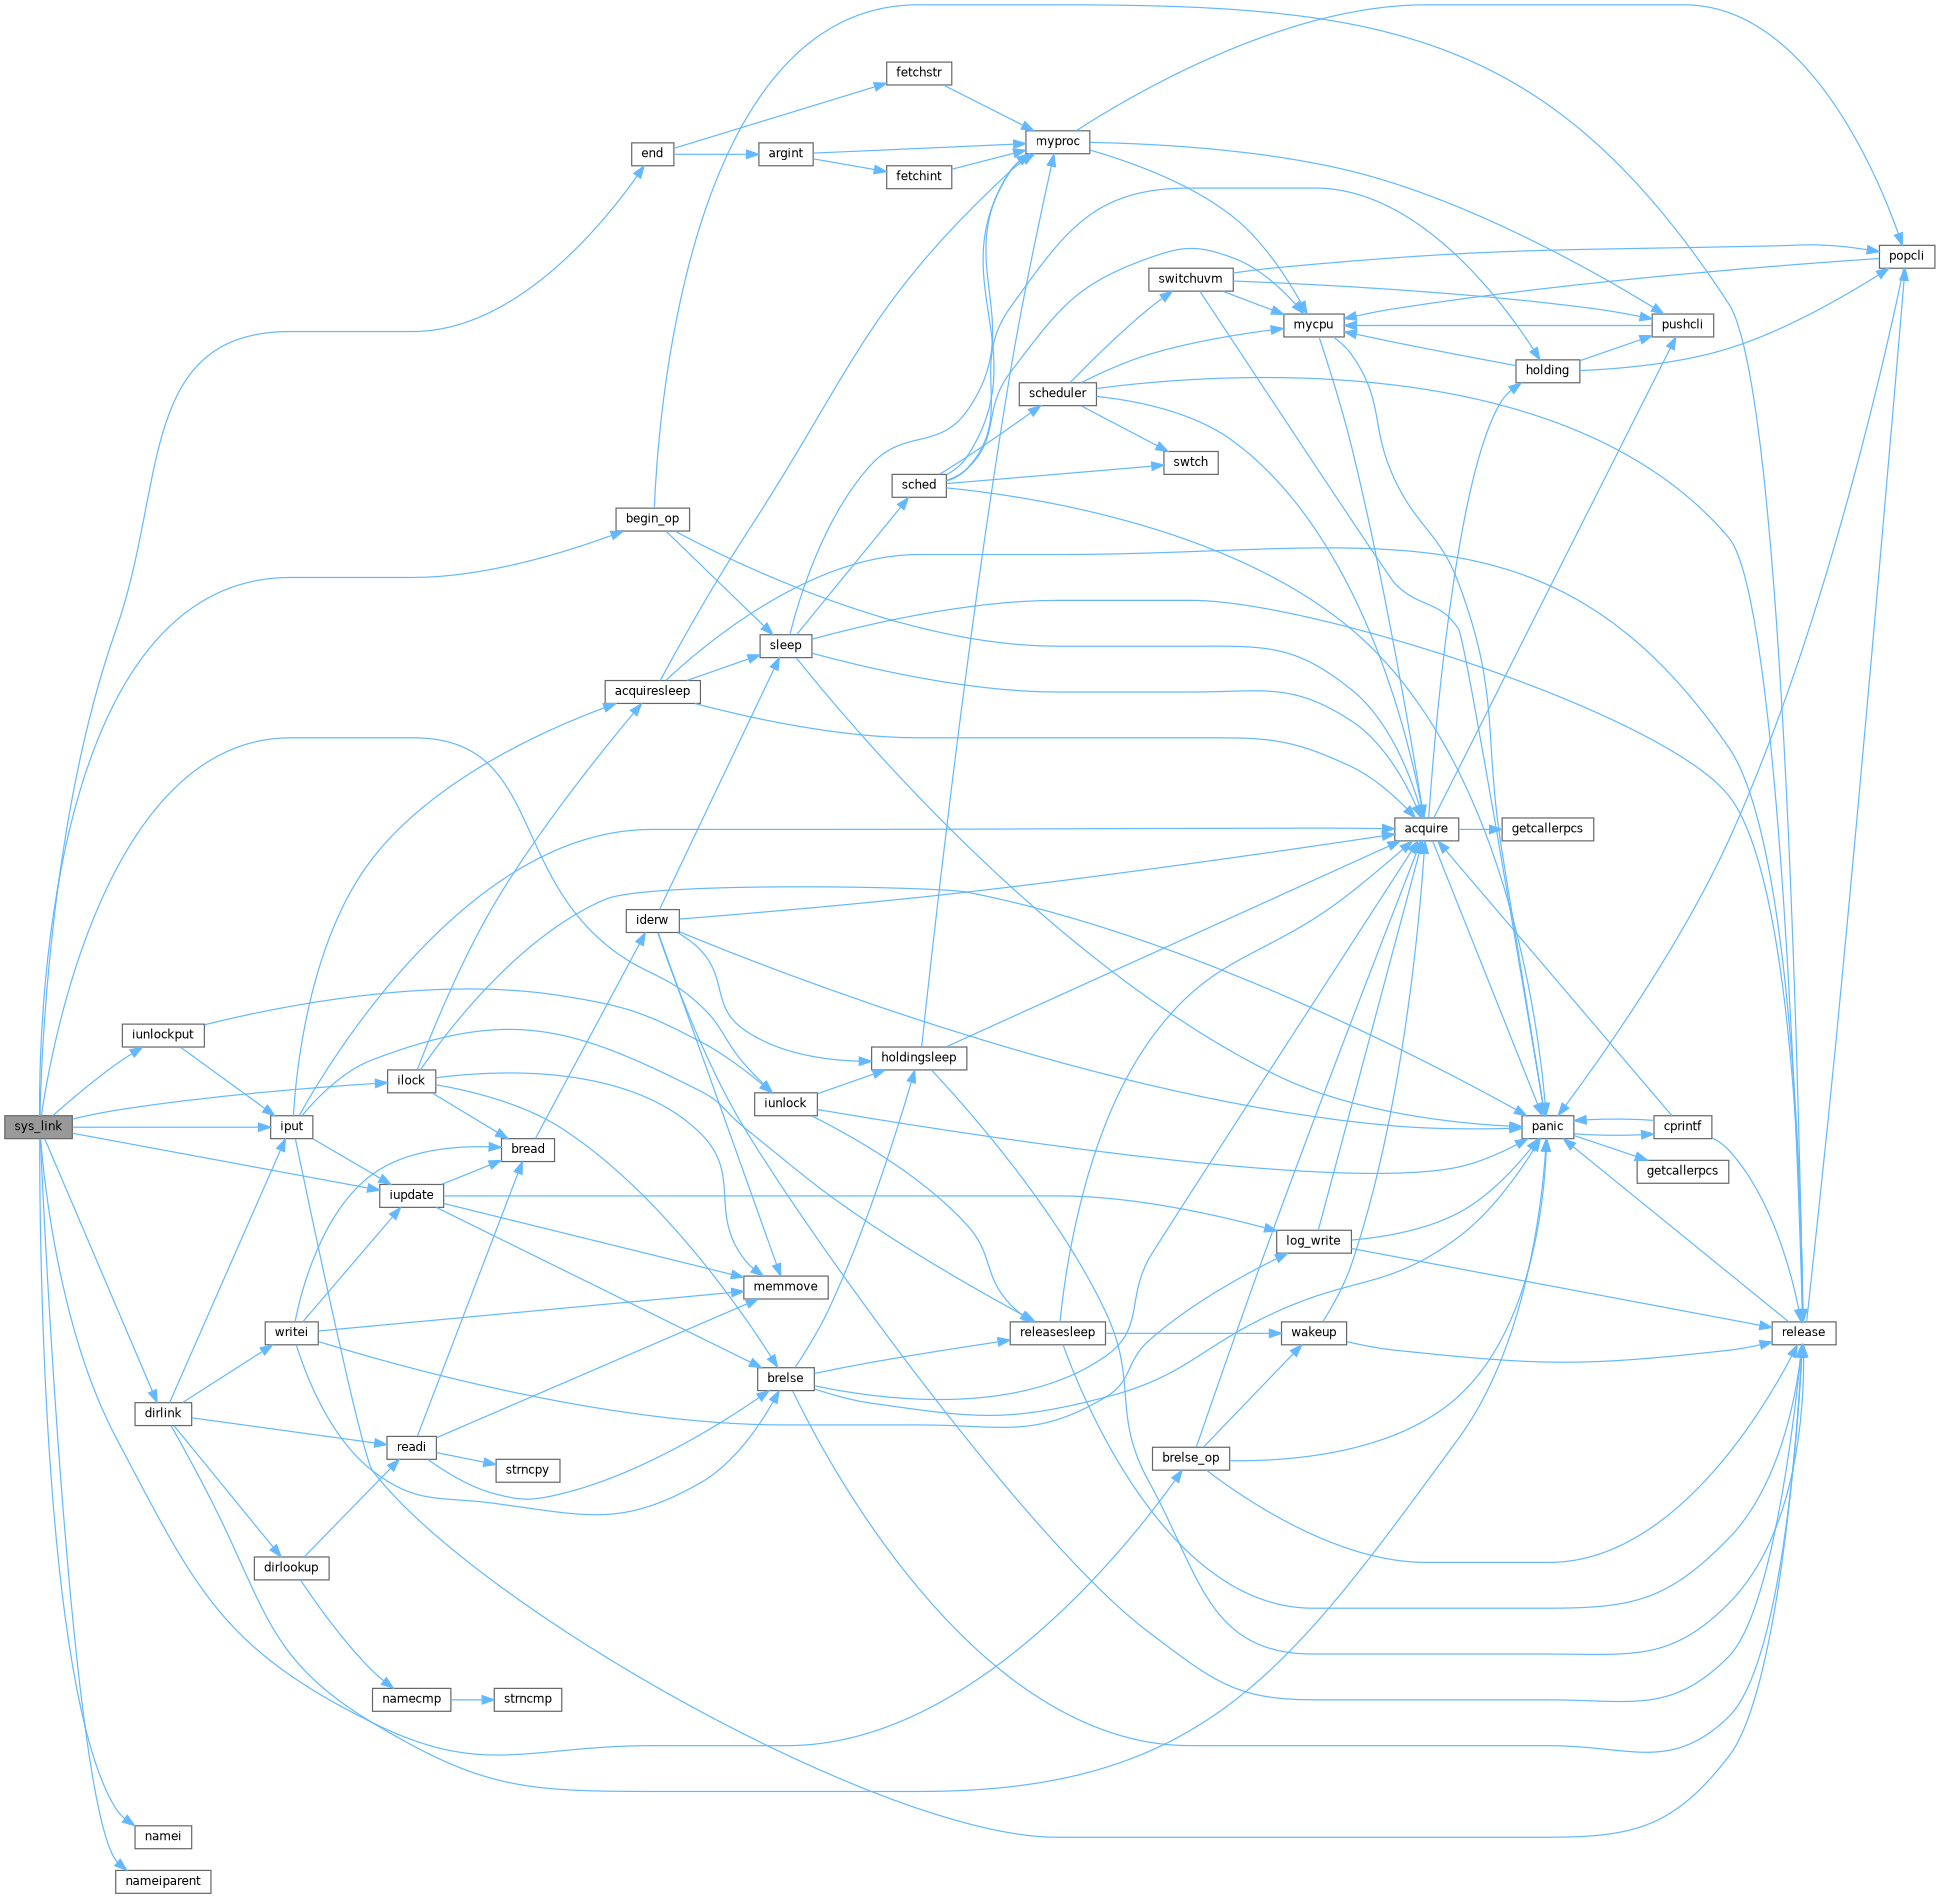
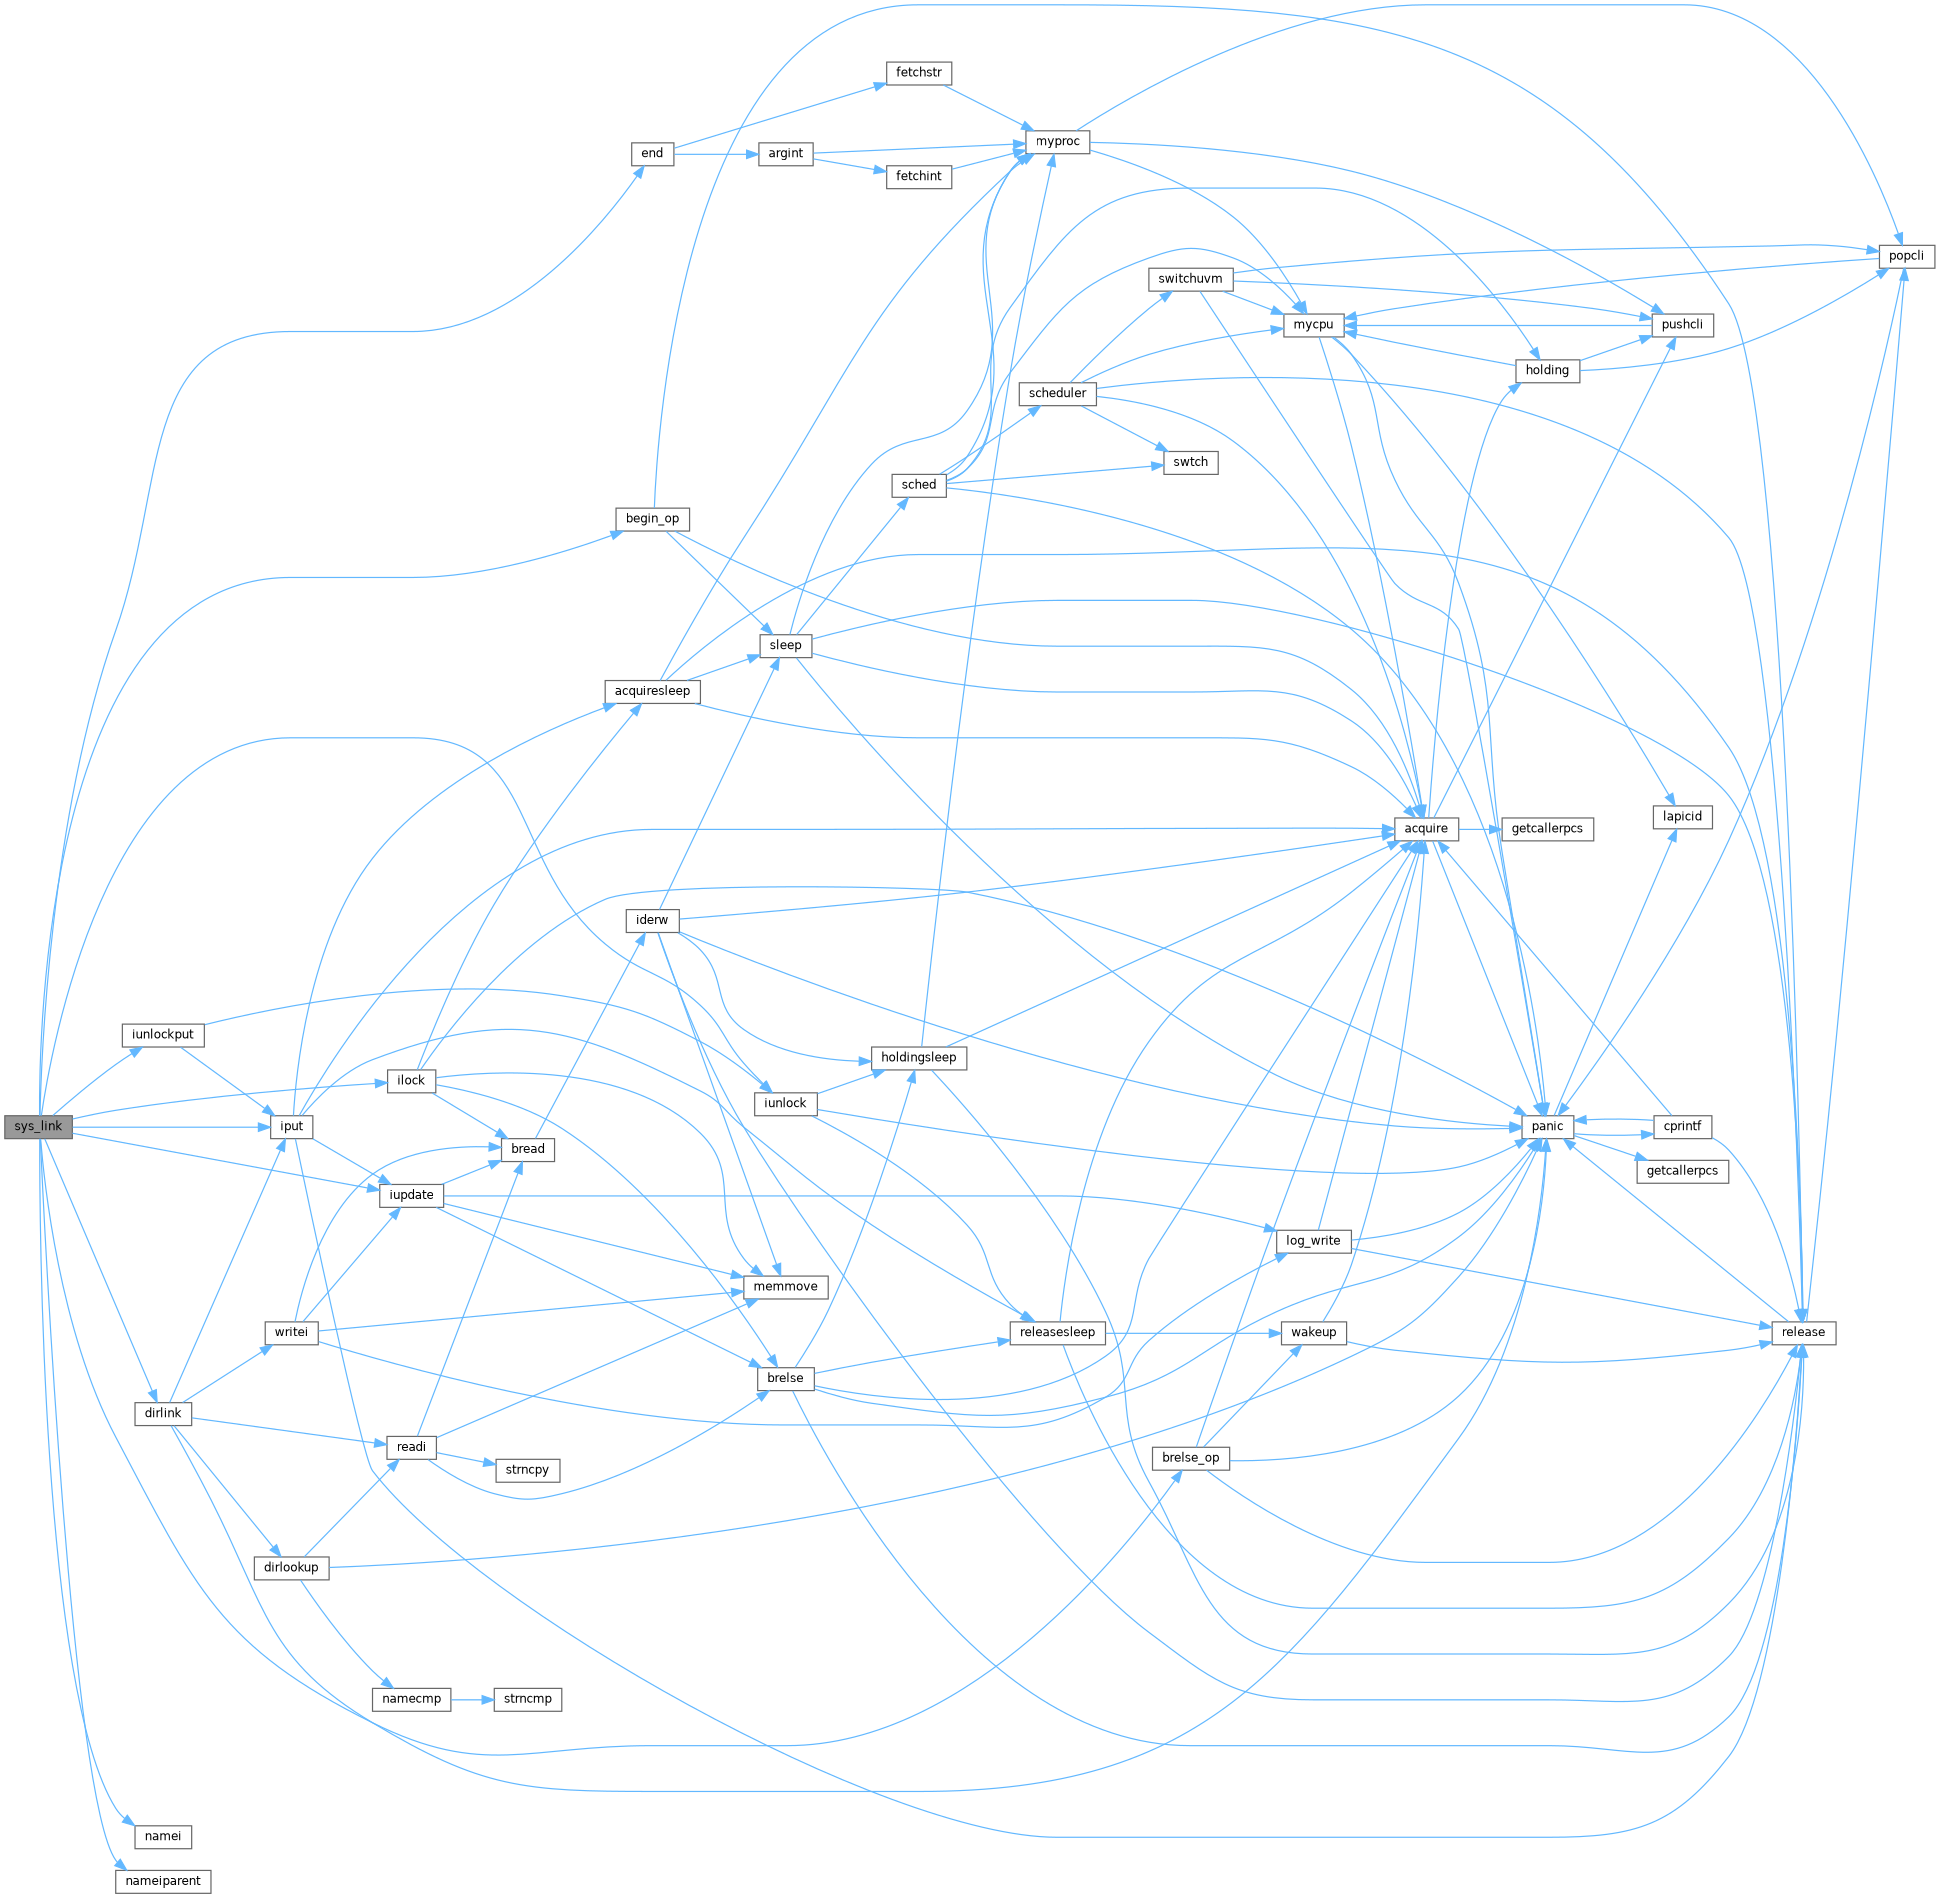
none -> (1683, 817)
none -> (989, 1479)
(517, 1506) -> none
